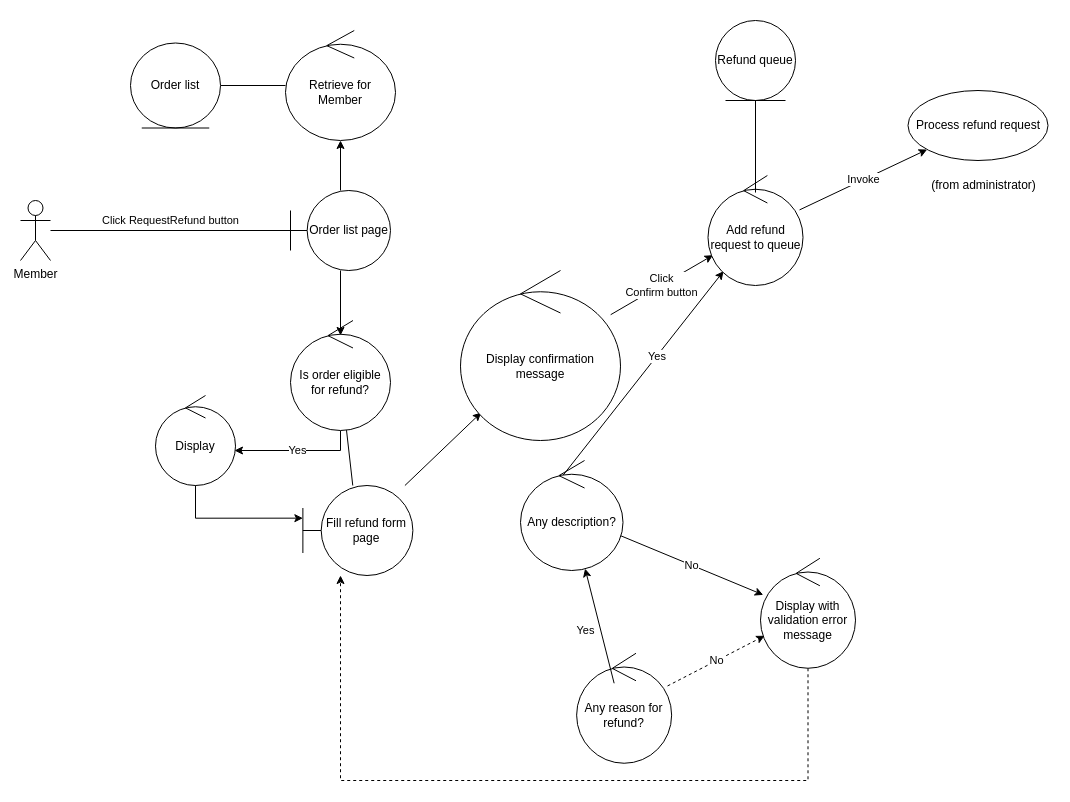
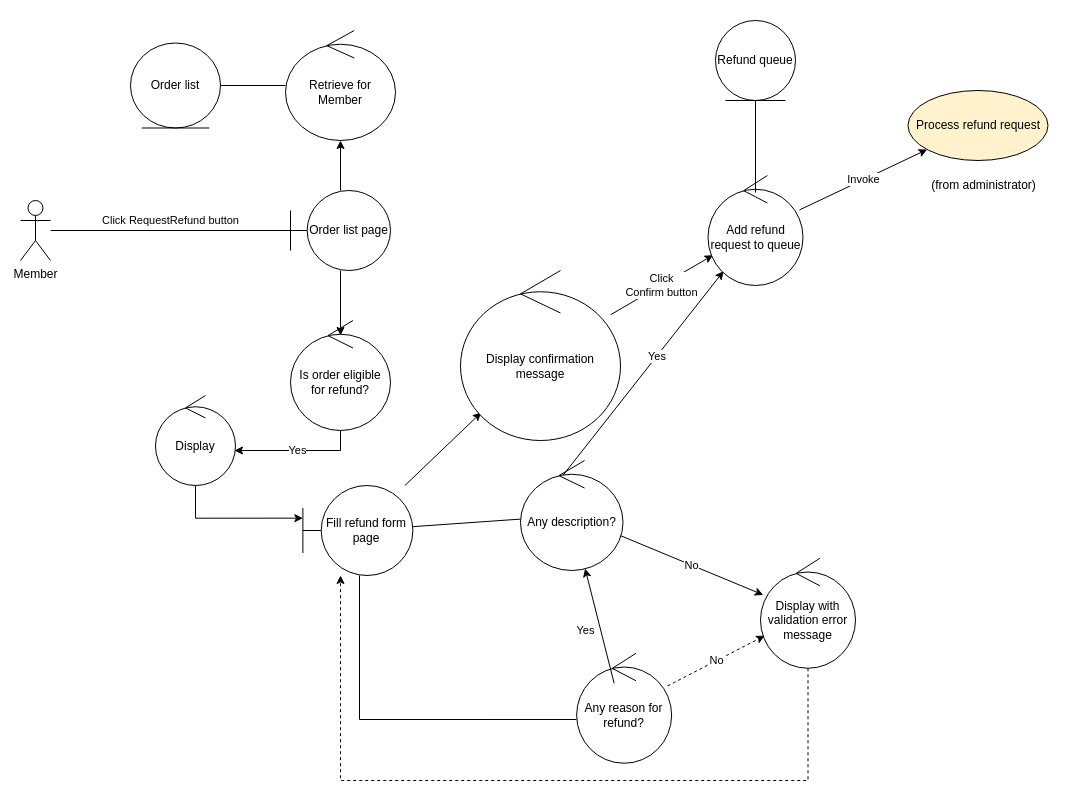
(978, 126) -> (978, 126)
(350, 458) -> (466, 523)
none -> (396, 719)
